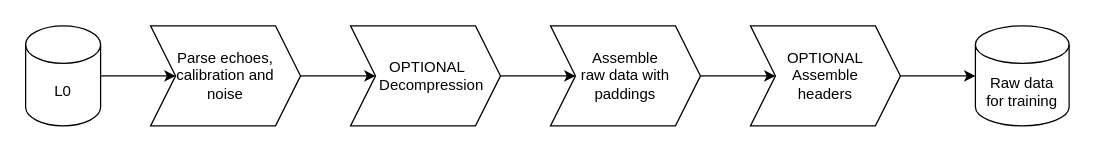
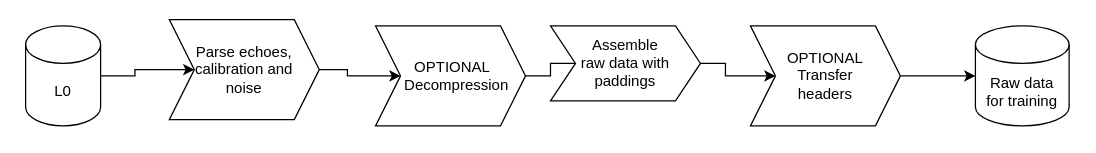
(226, 76) -> (244, 69)
(426, 76) -> (451, 76)
(626, 76) -> (626, 63)
(826, 76) -> (826, 76)
